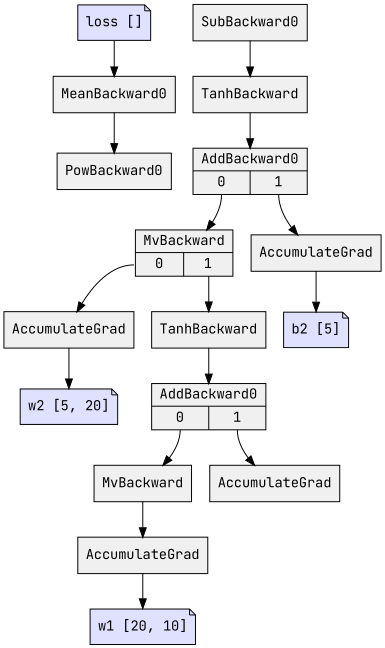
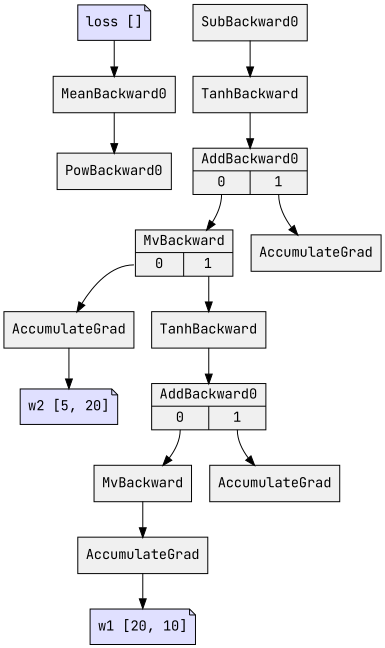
(316, 330) -> none
